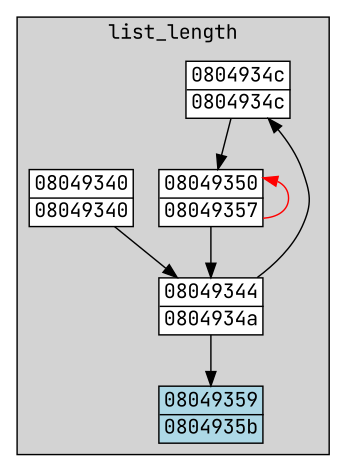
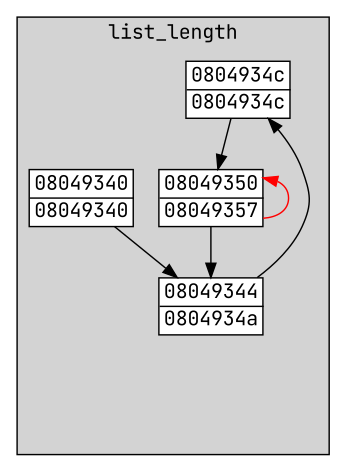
(211, 415) -> none
